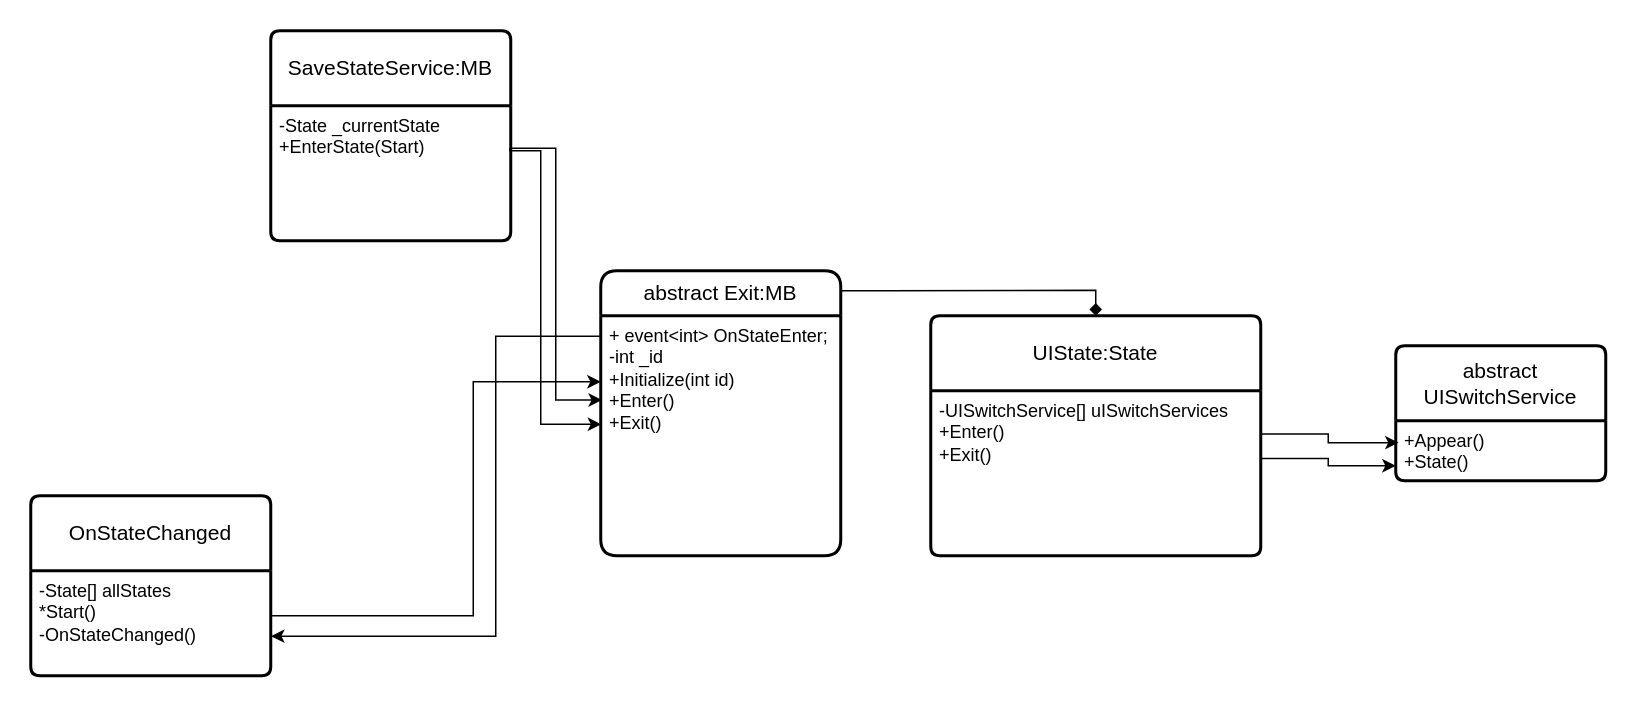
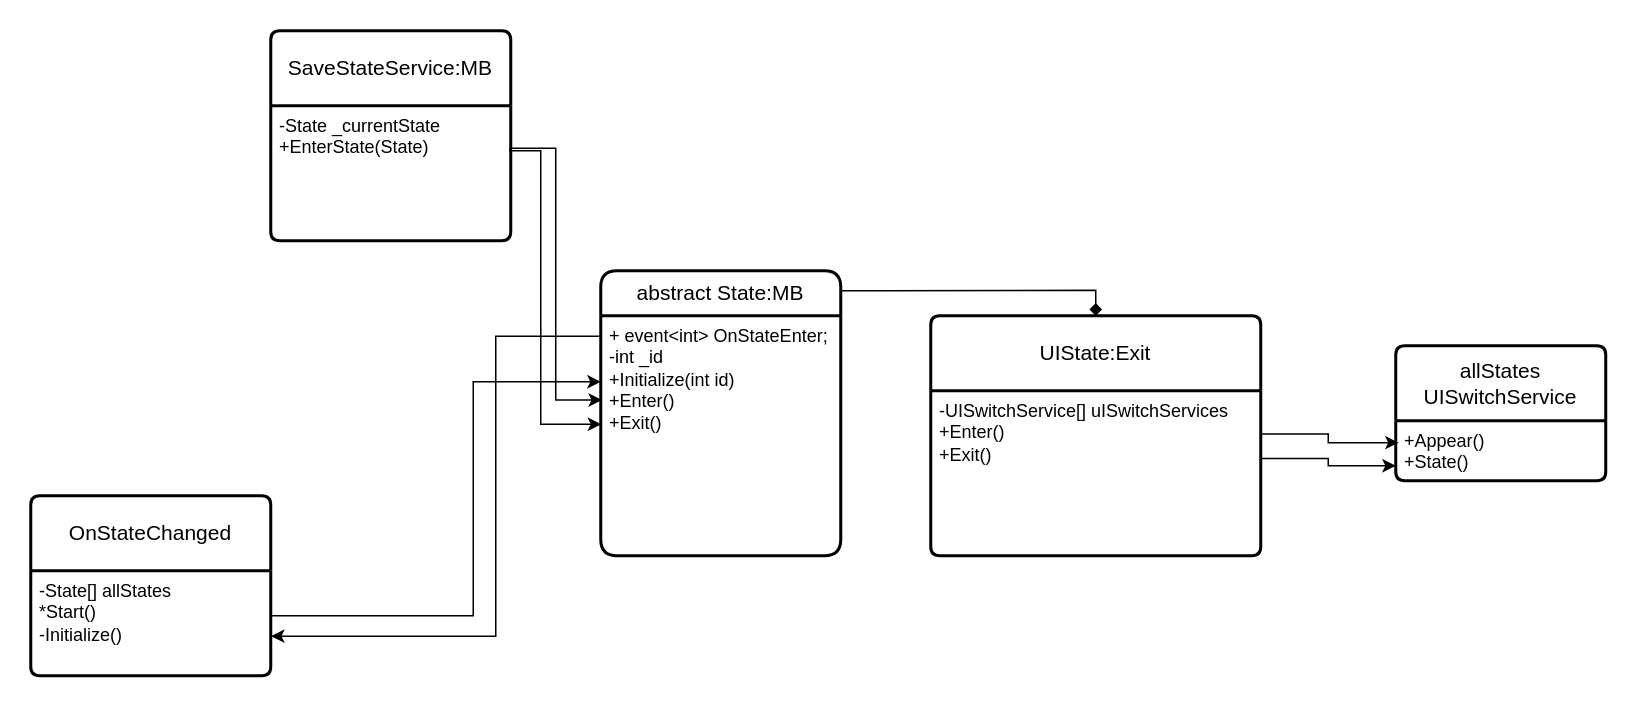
(378, 138) -> (378, 138)
(721, 293) -> (721, 293)
(1096, 353) -> (1096, 353)
(1501, 383) -> (1501, 383)
(125, 614) -> (123, 614)
